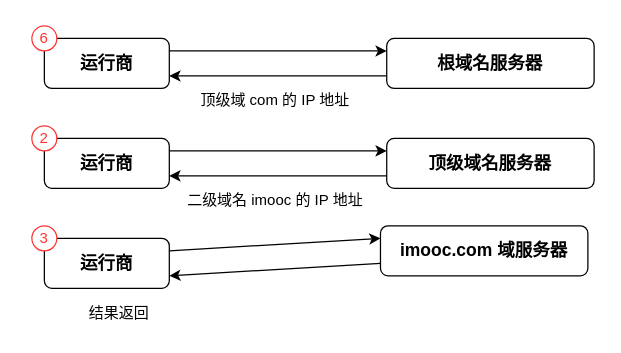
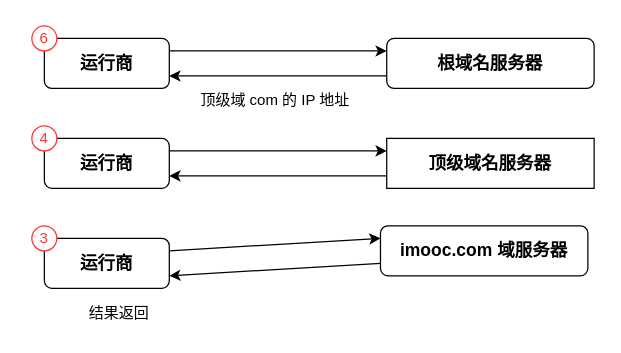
(44, 138) -> (44, 138)
(491, 163) -> (491, 163)
(276, 201) -> none
